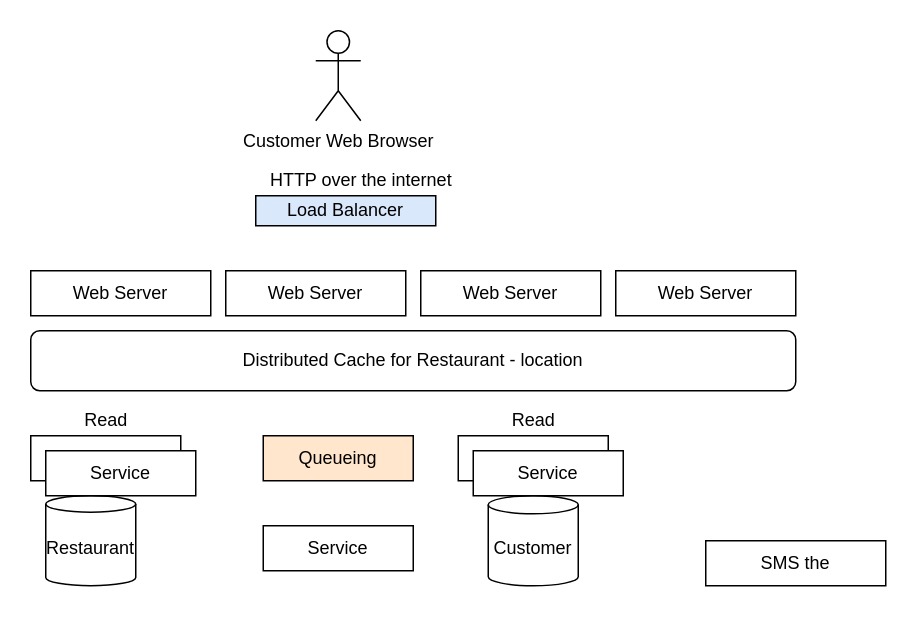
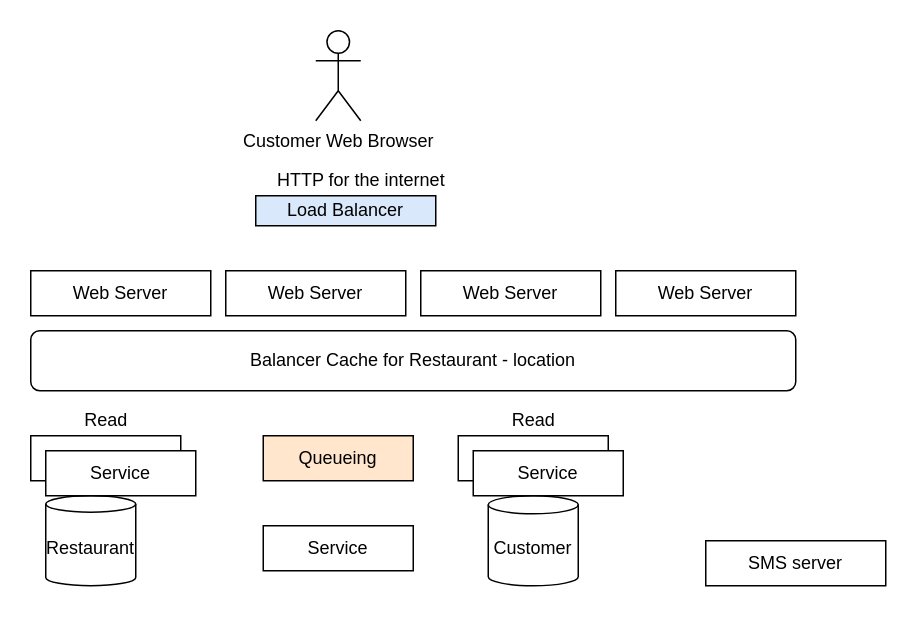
(362, 181) -> (362, 181)
(413, 361) -> (413, 361)
(796, 563) -> (796, 563)
